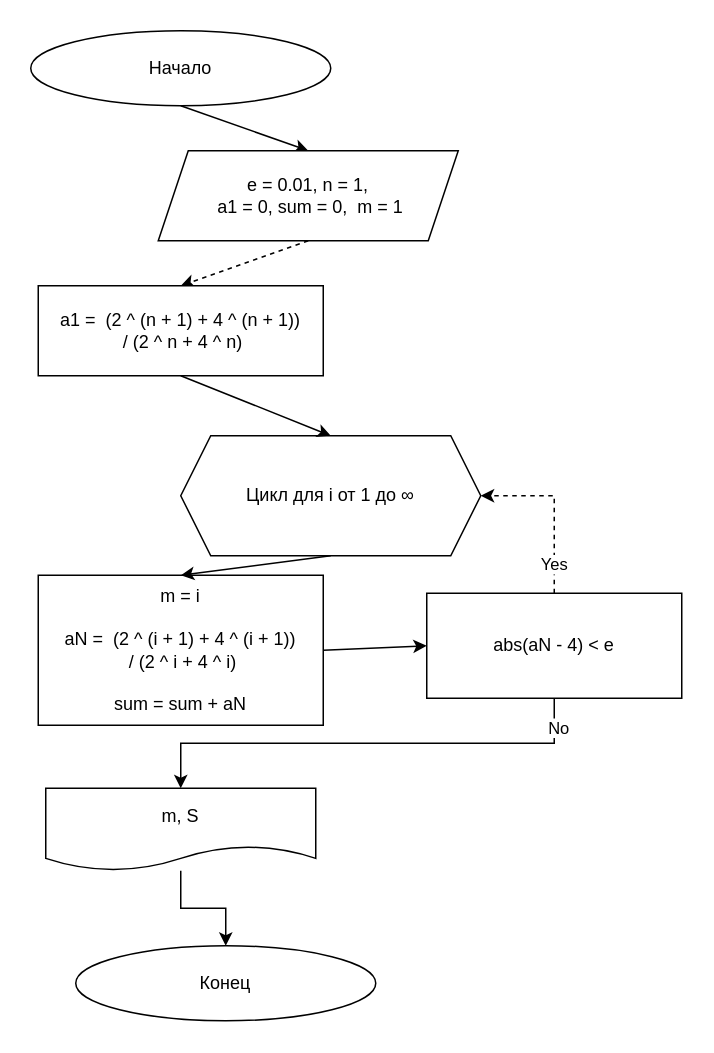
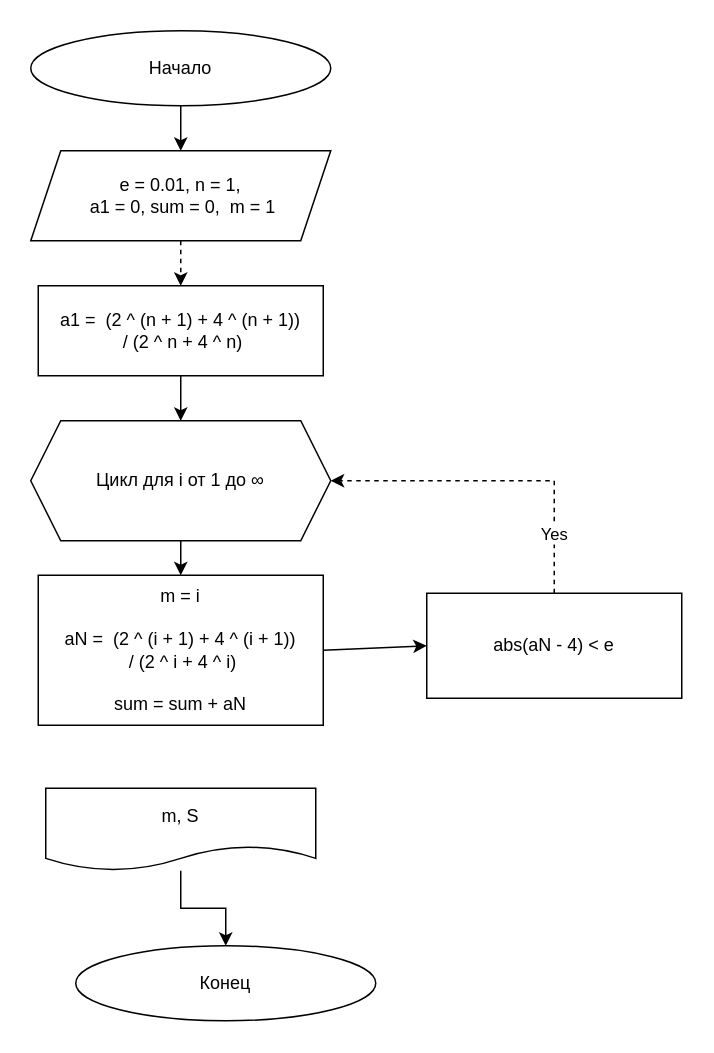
(308, 196) -> (181, 196)
(331, 496) -> (181, 481)
(373, 743) -> none
